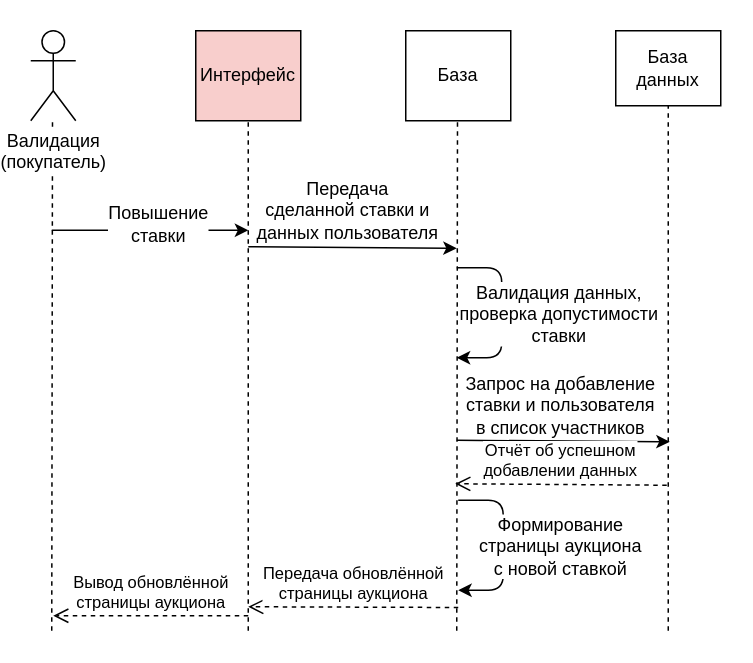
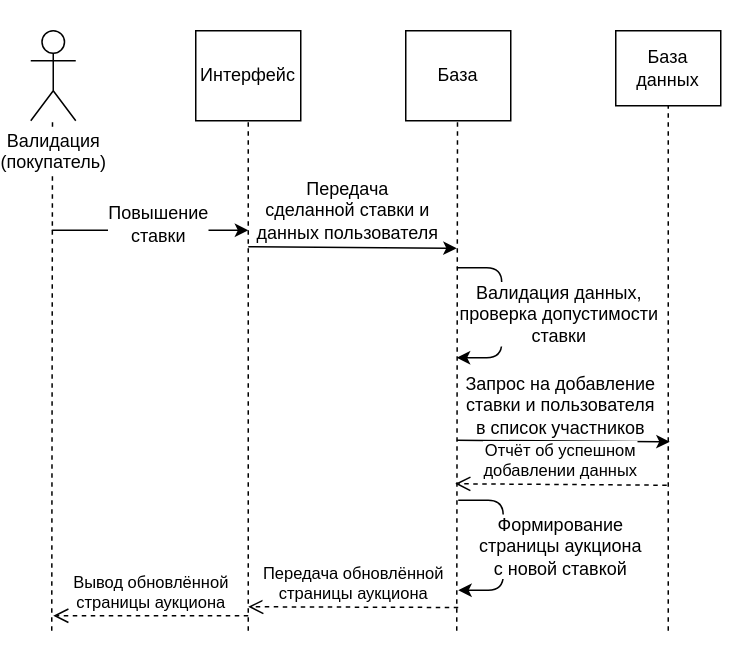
(248, 76) -> (248, 76)
